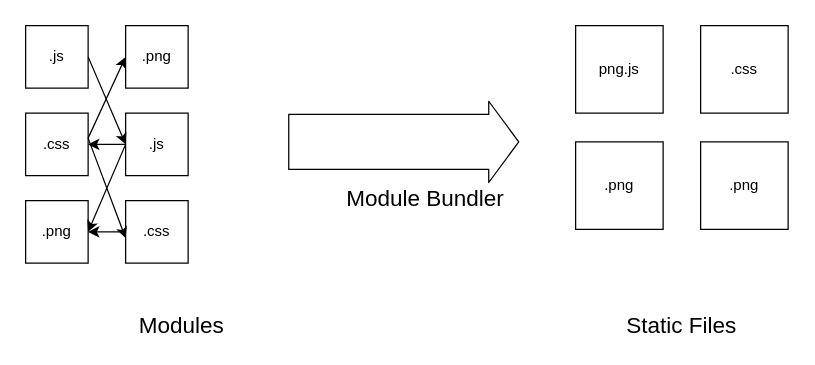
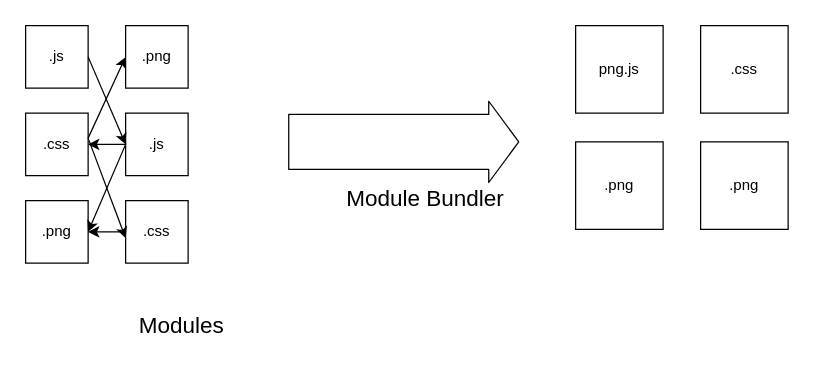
(682, 326) -> none
